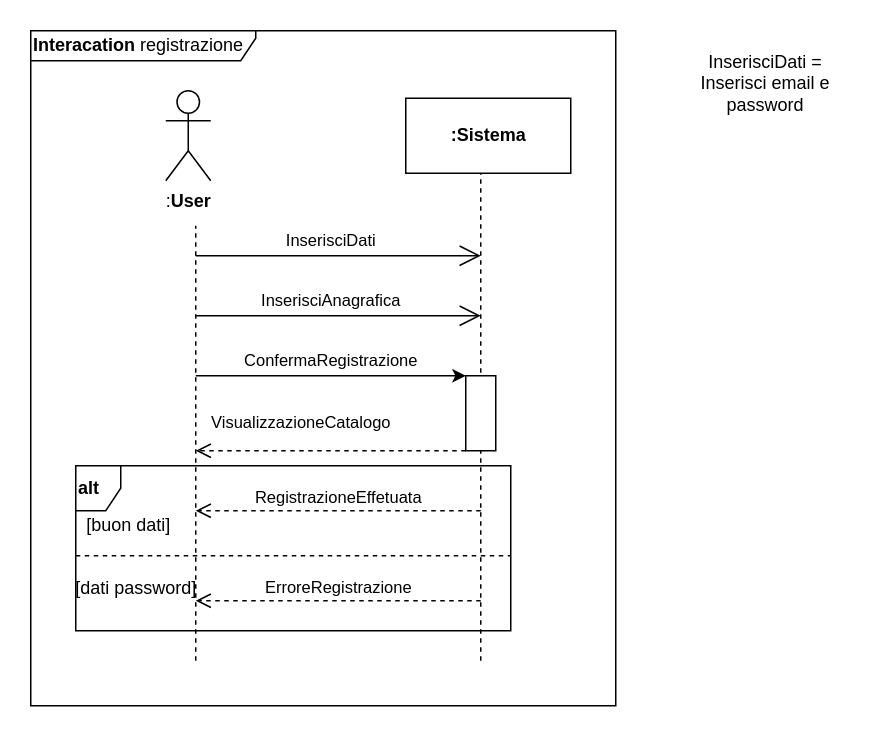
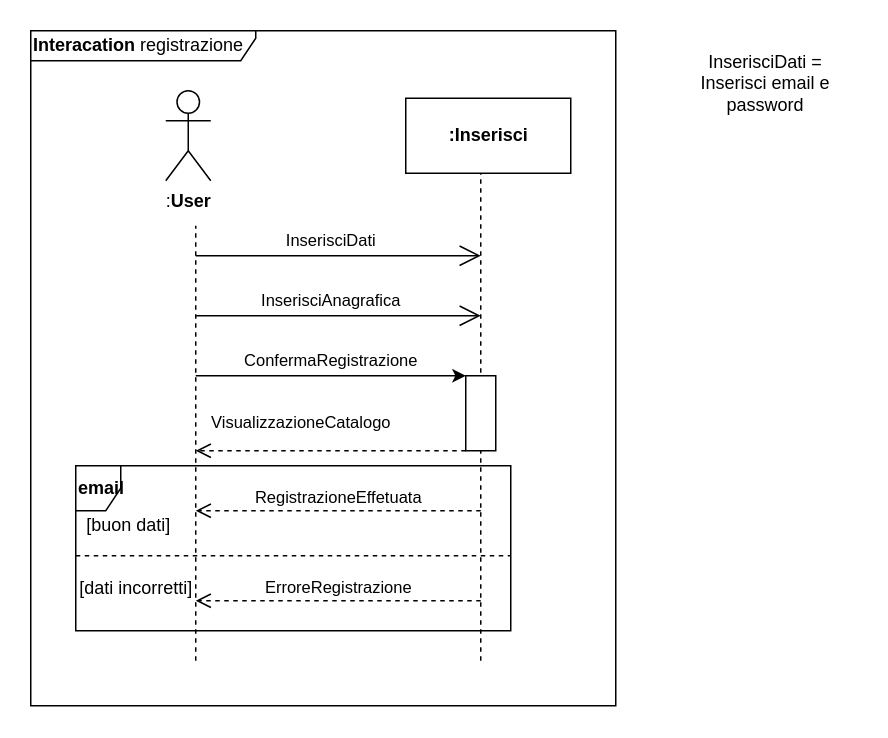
(489, 136) -> (489, 136)
(92, 488) -> (99, 488)
(137, 589) -> (137, 589)
